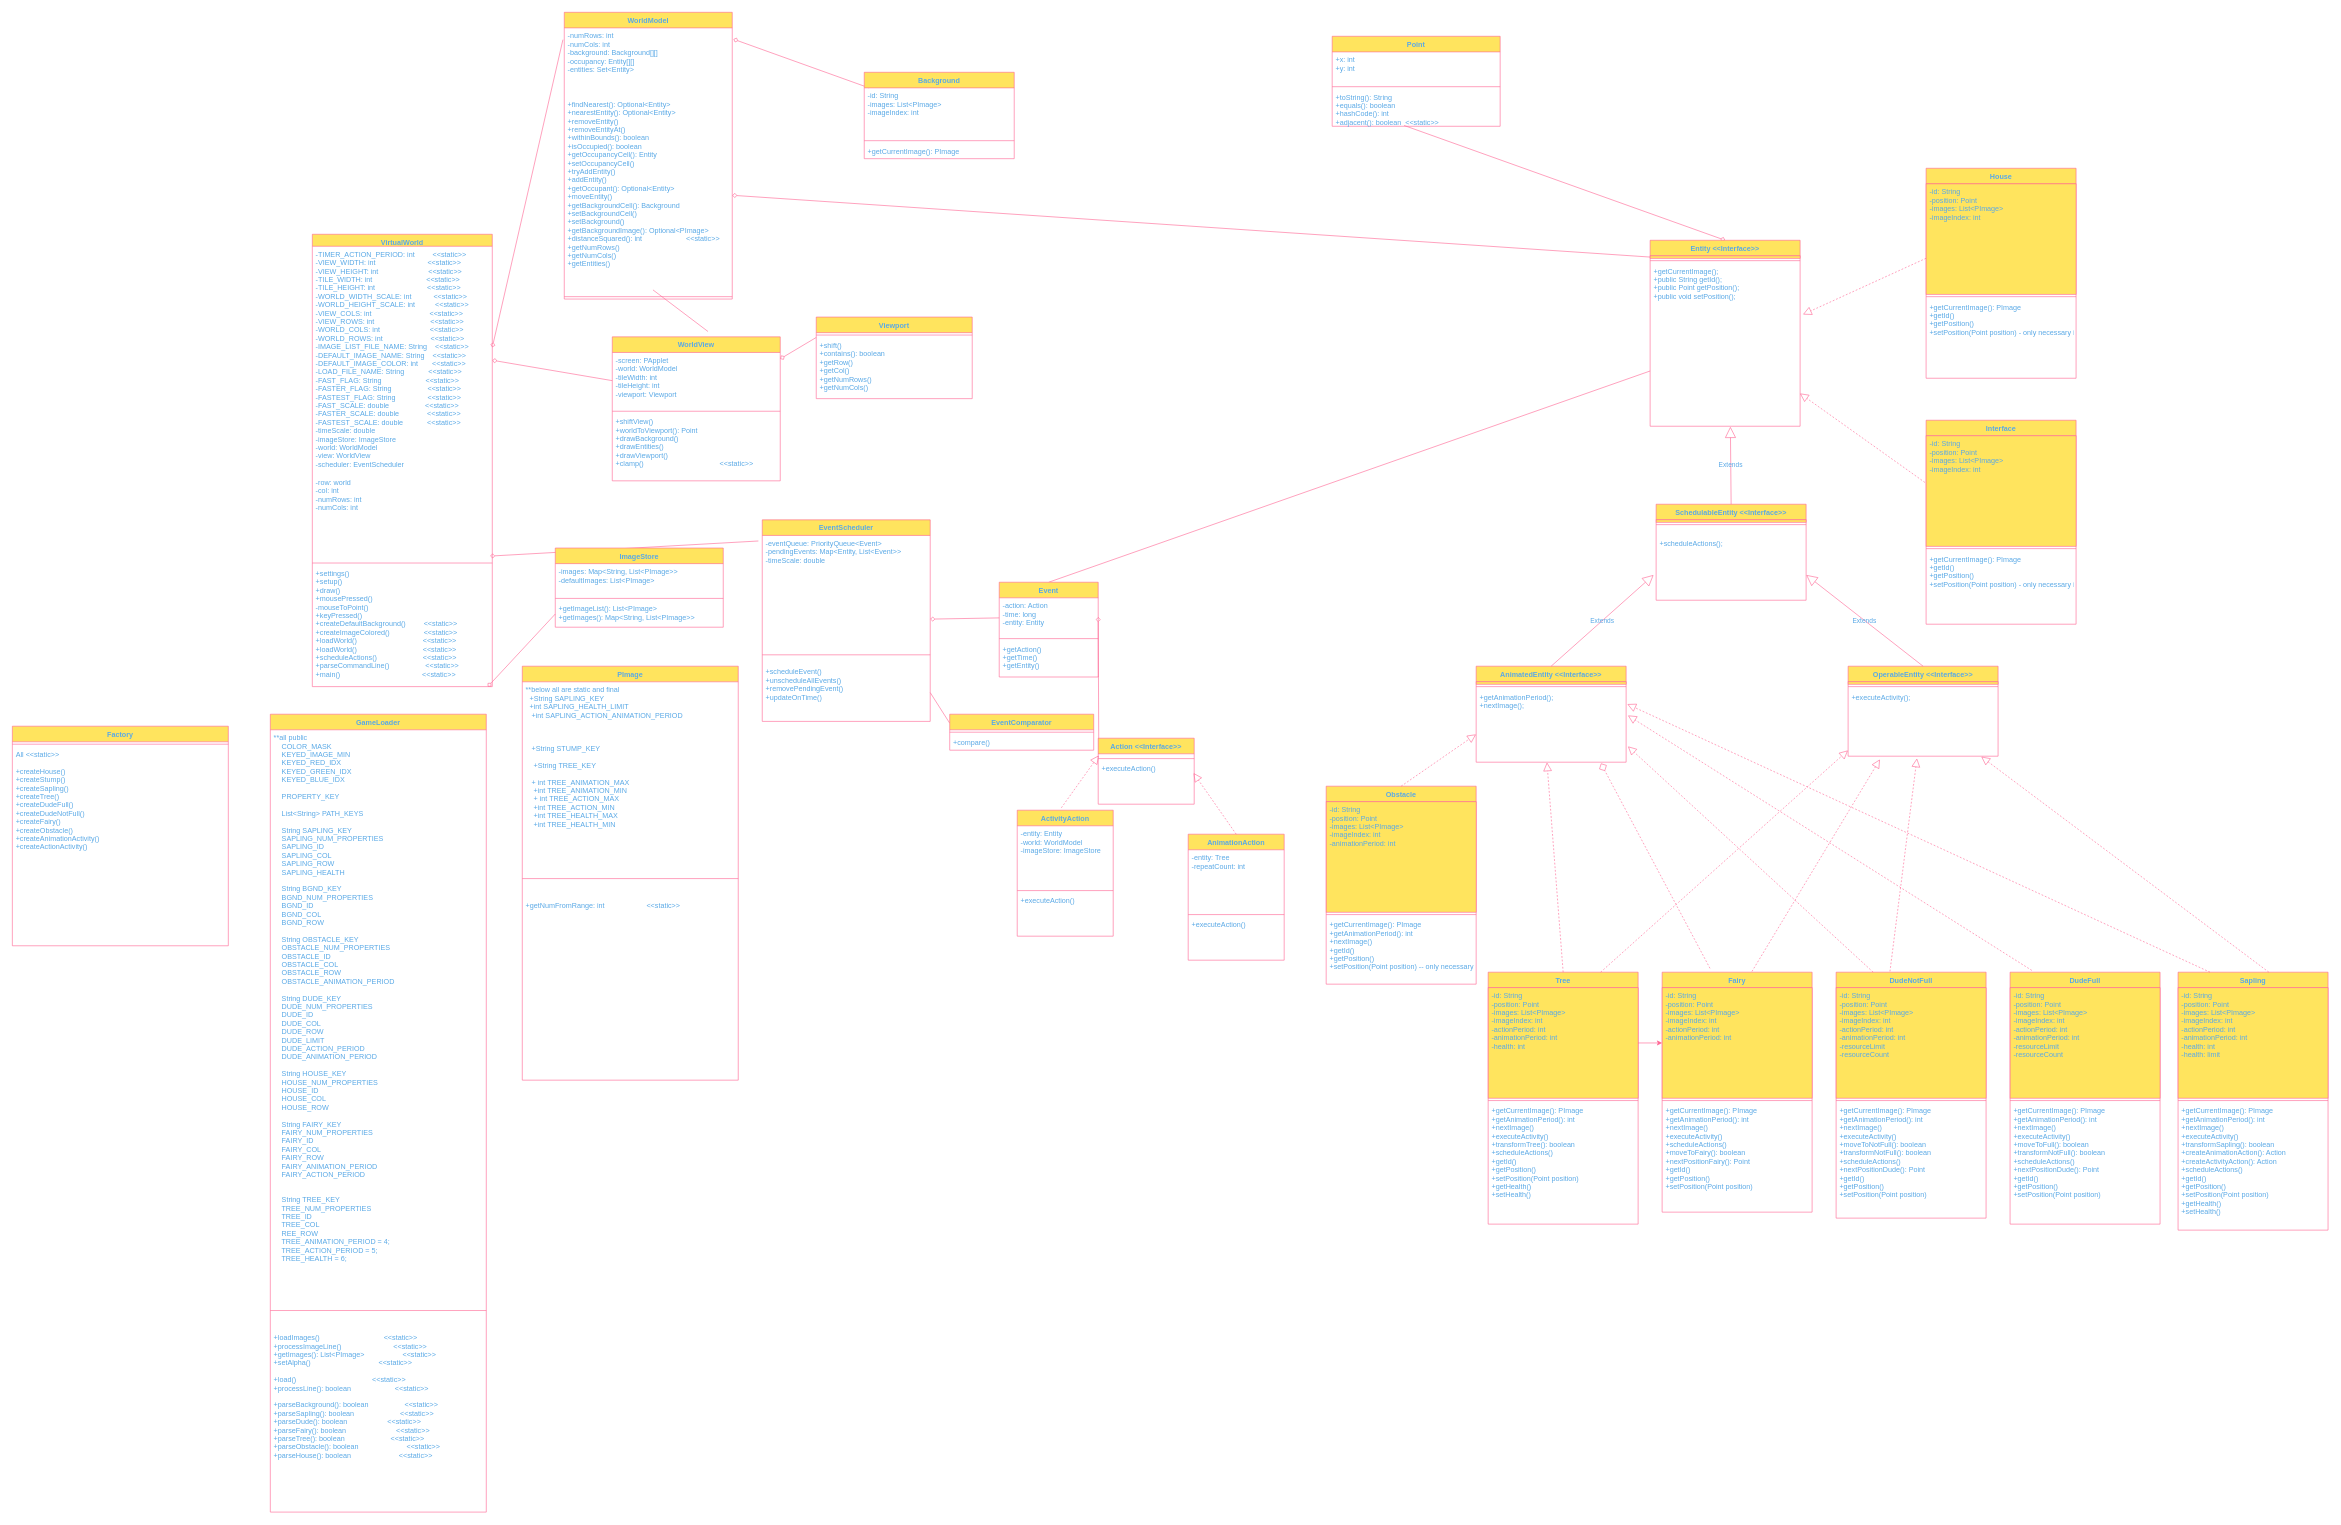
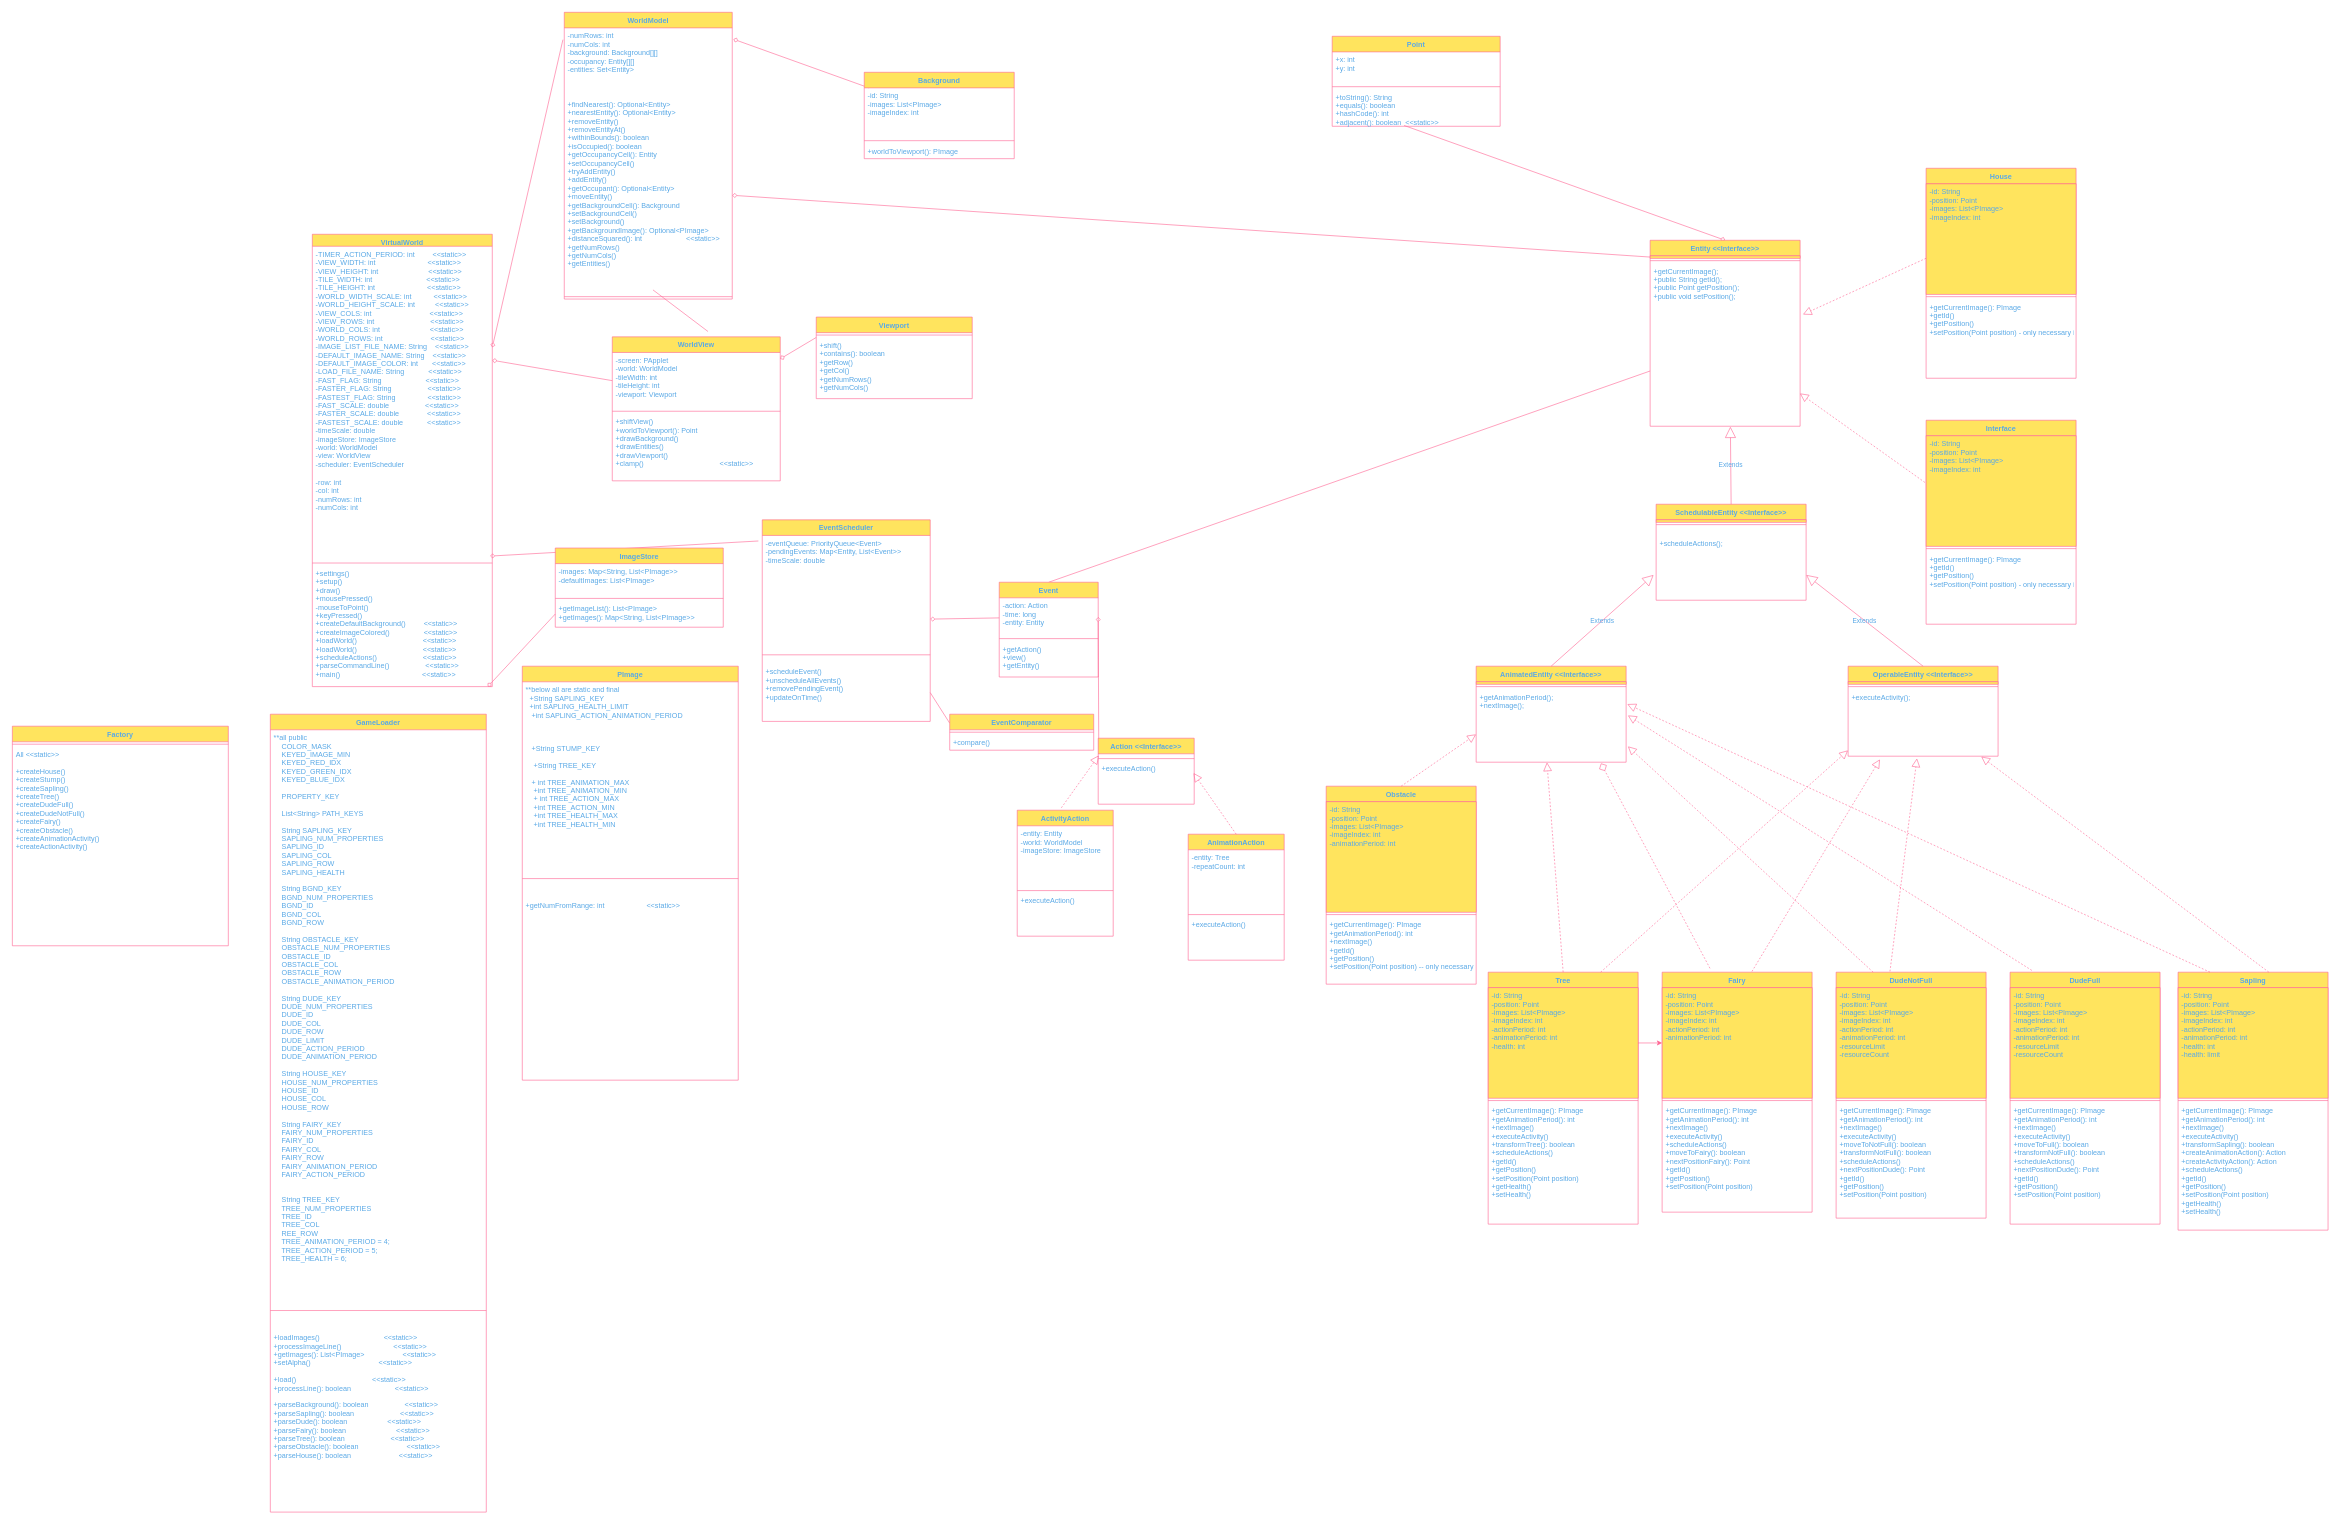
(918, 151) -> (916, 151)
(335, 482) -> (331, 482)
(1026, 649) -> (1026, 649)
